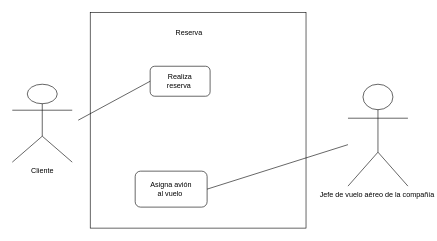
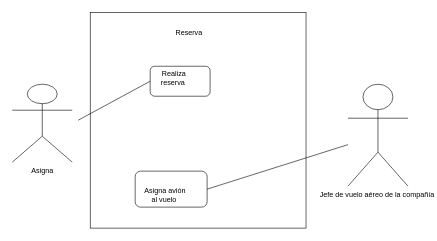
(180, 81) -> (174, 78)
(43, 171) -> (43, 171)
(171, 189) -> (165, 195)
